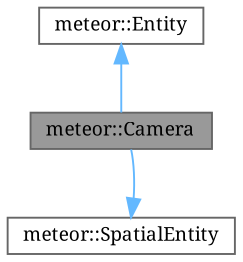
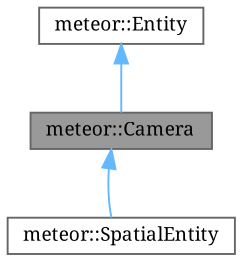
(134, 174) -> (109, 193)
